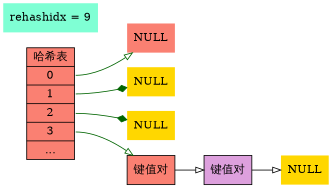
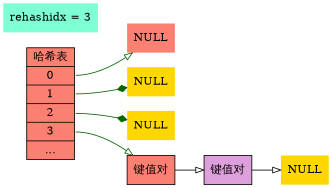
(51, 18) -> (51, 18)
